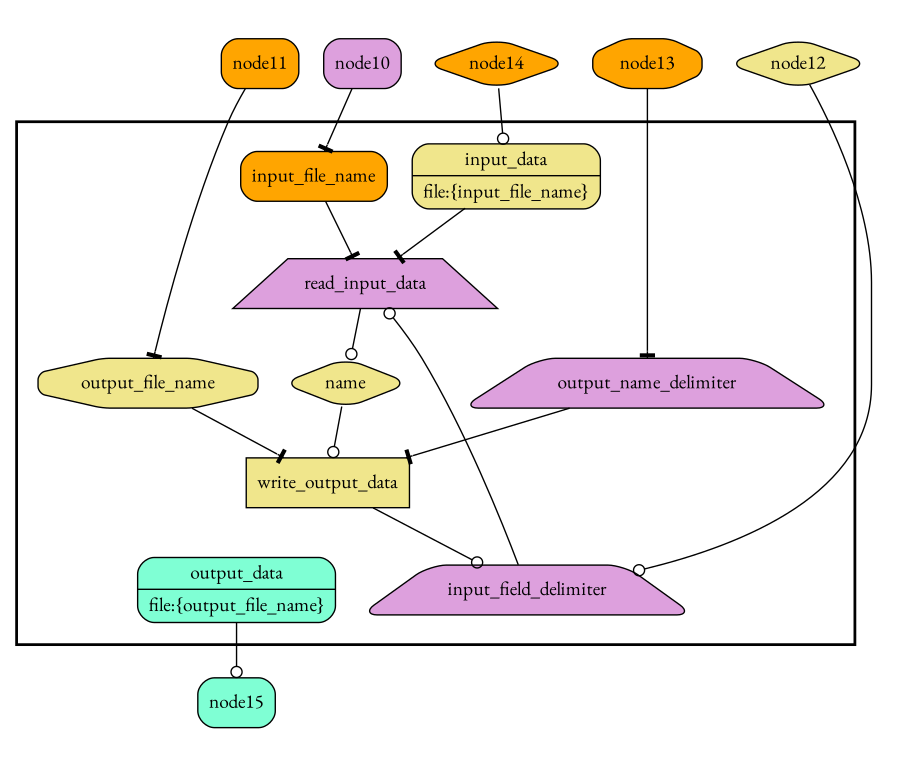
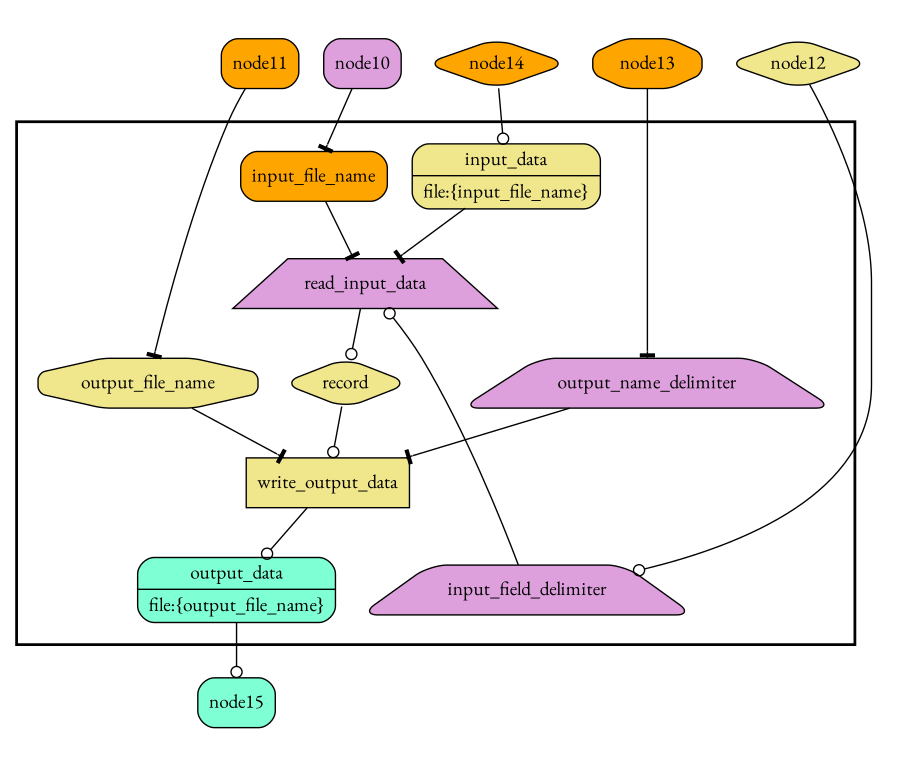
(346, 383) -> (346, 383)
(423, 534) -> (289, 529)
